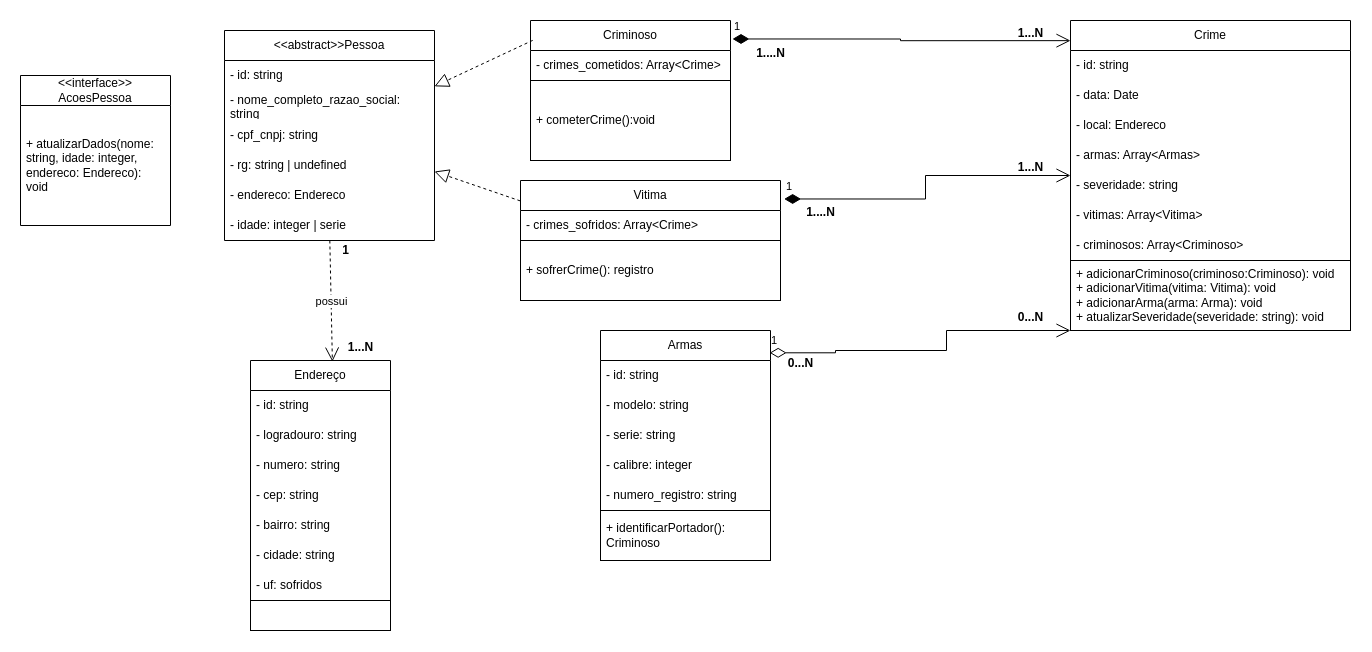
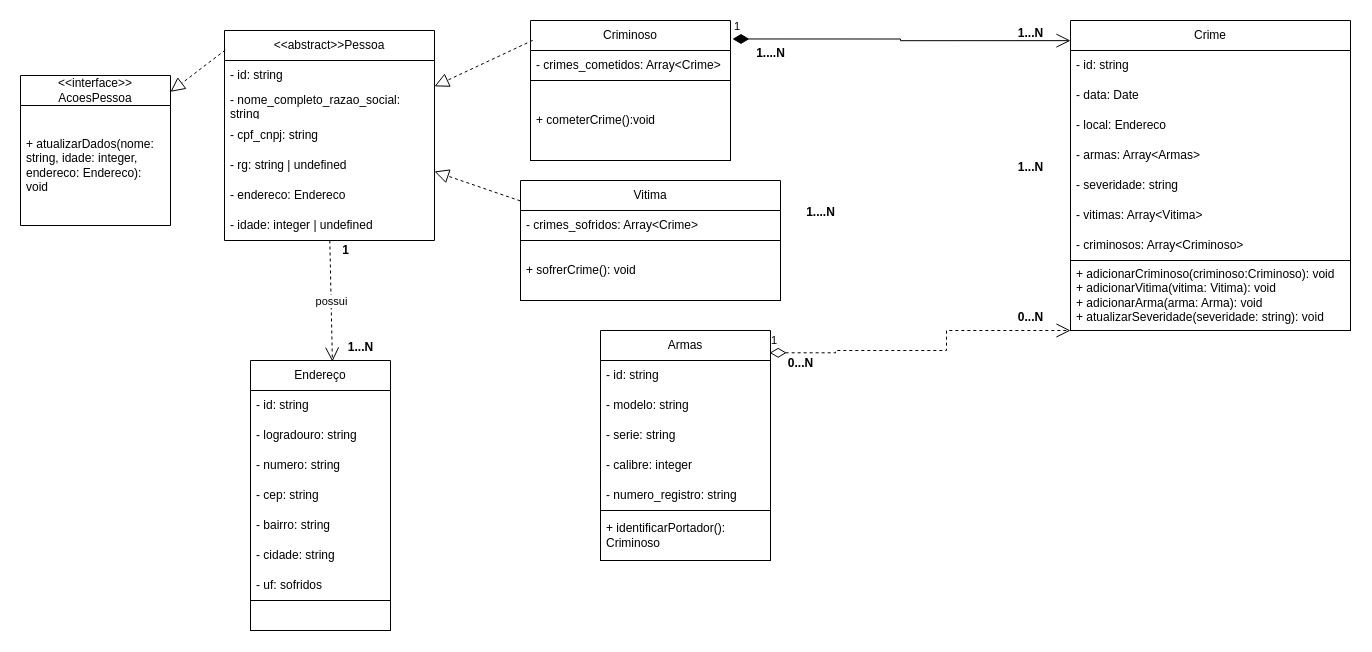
none -> (204, 67)
(926, 179) -> none
(297, 226) -> (311, 226)
(603, 271) -> (589, 271)
(937, 351) -> (937, 351)
